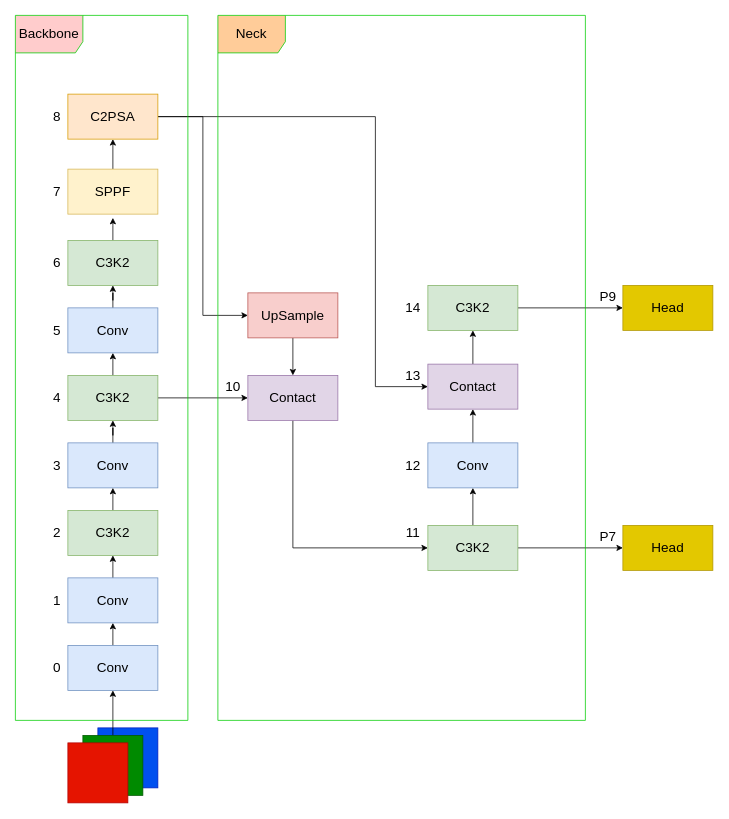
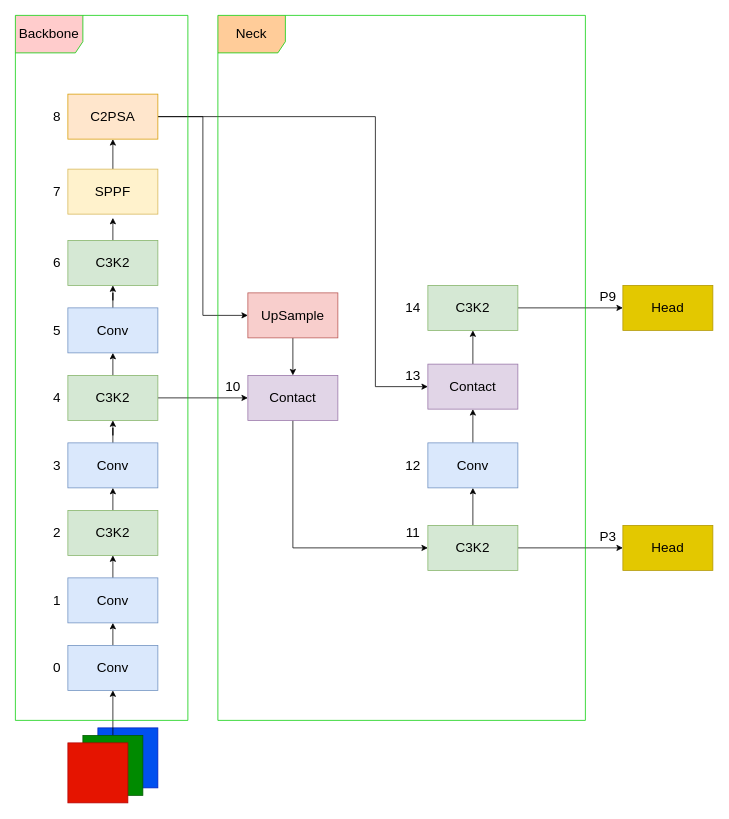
(608, 537) -> (608, 537)
